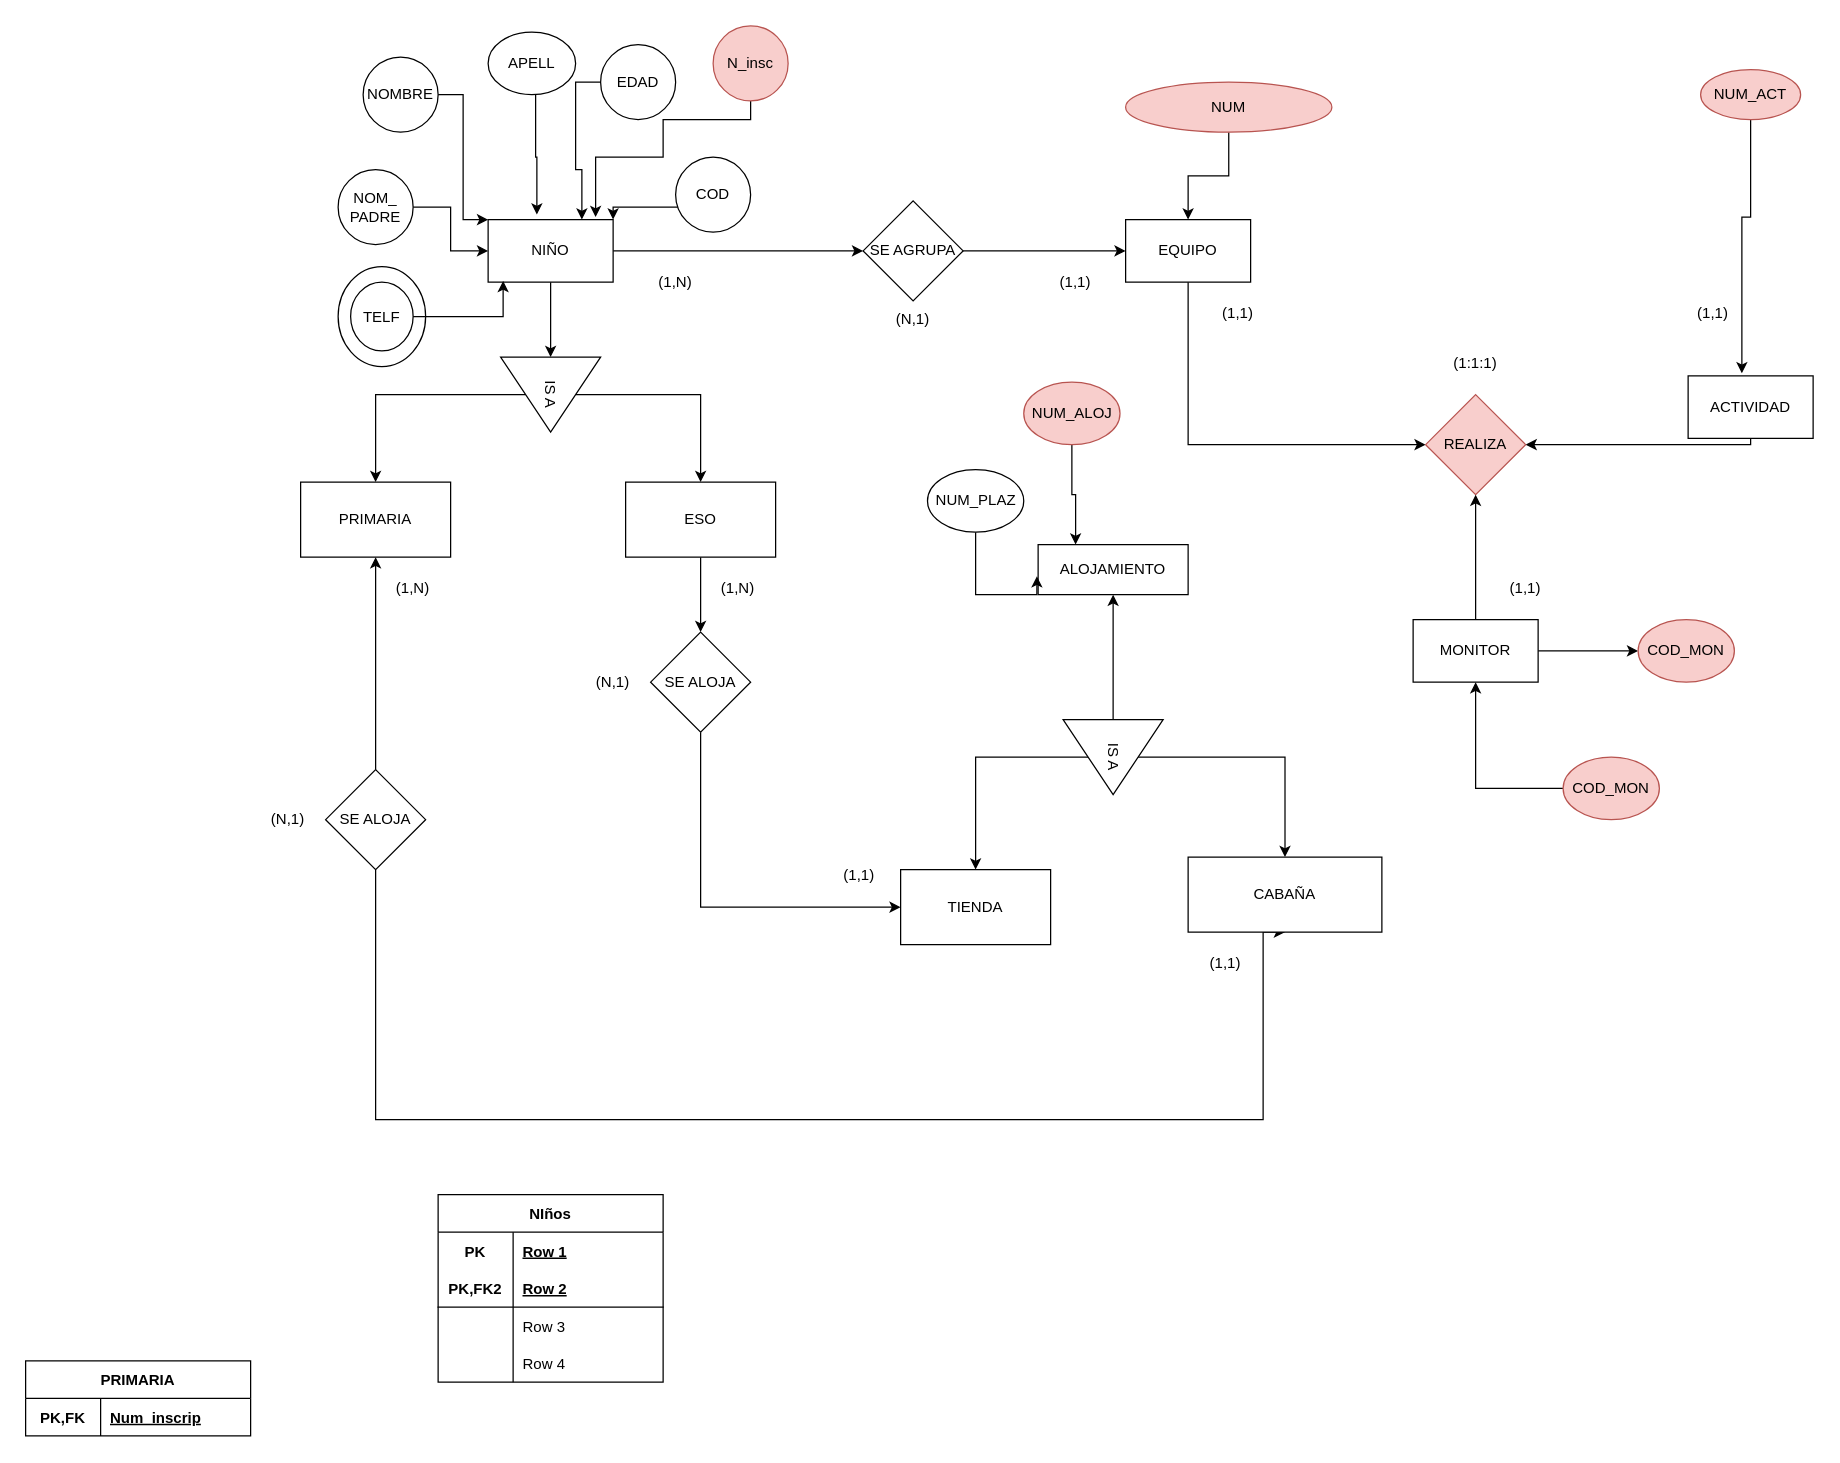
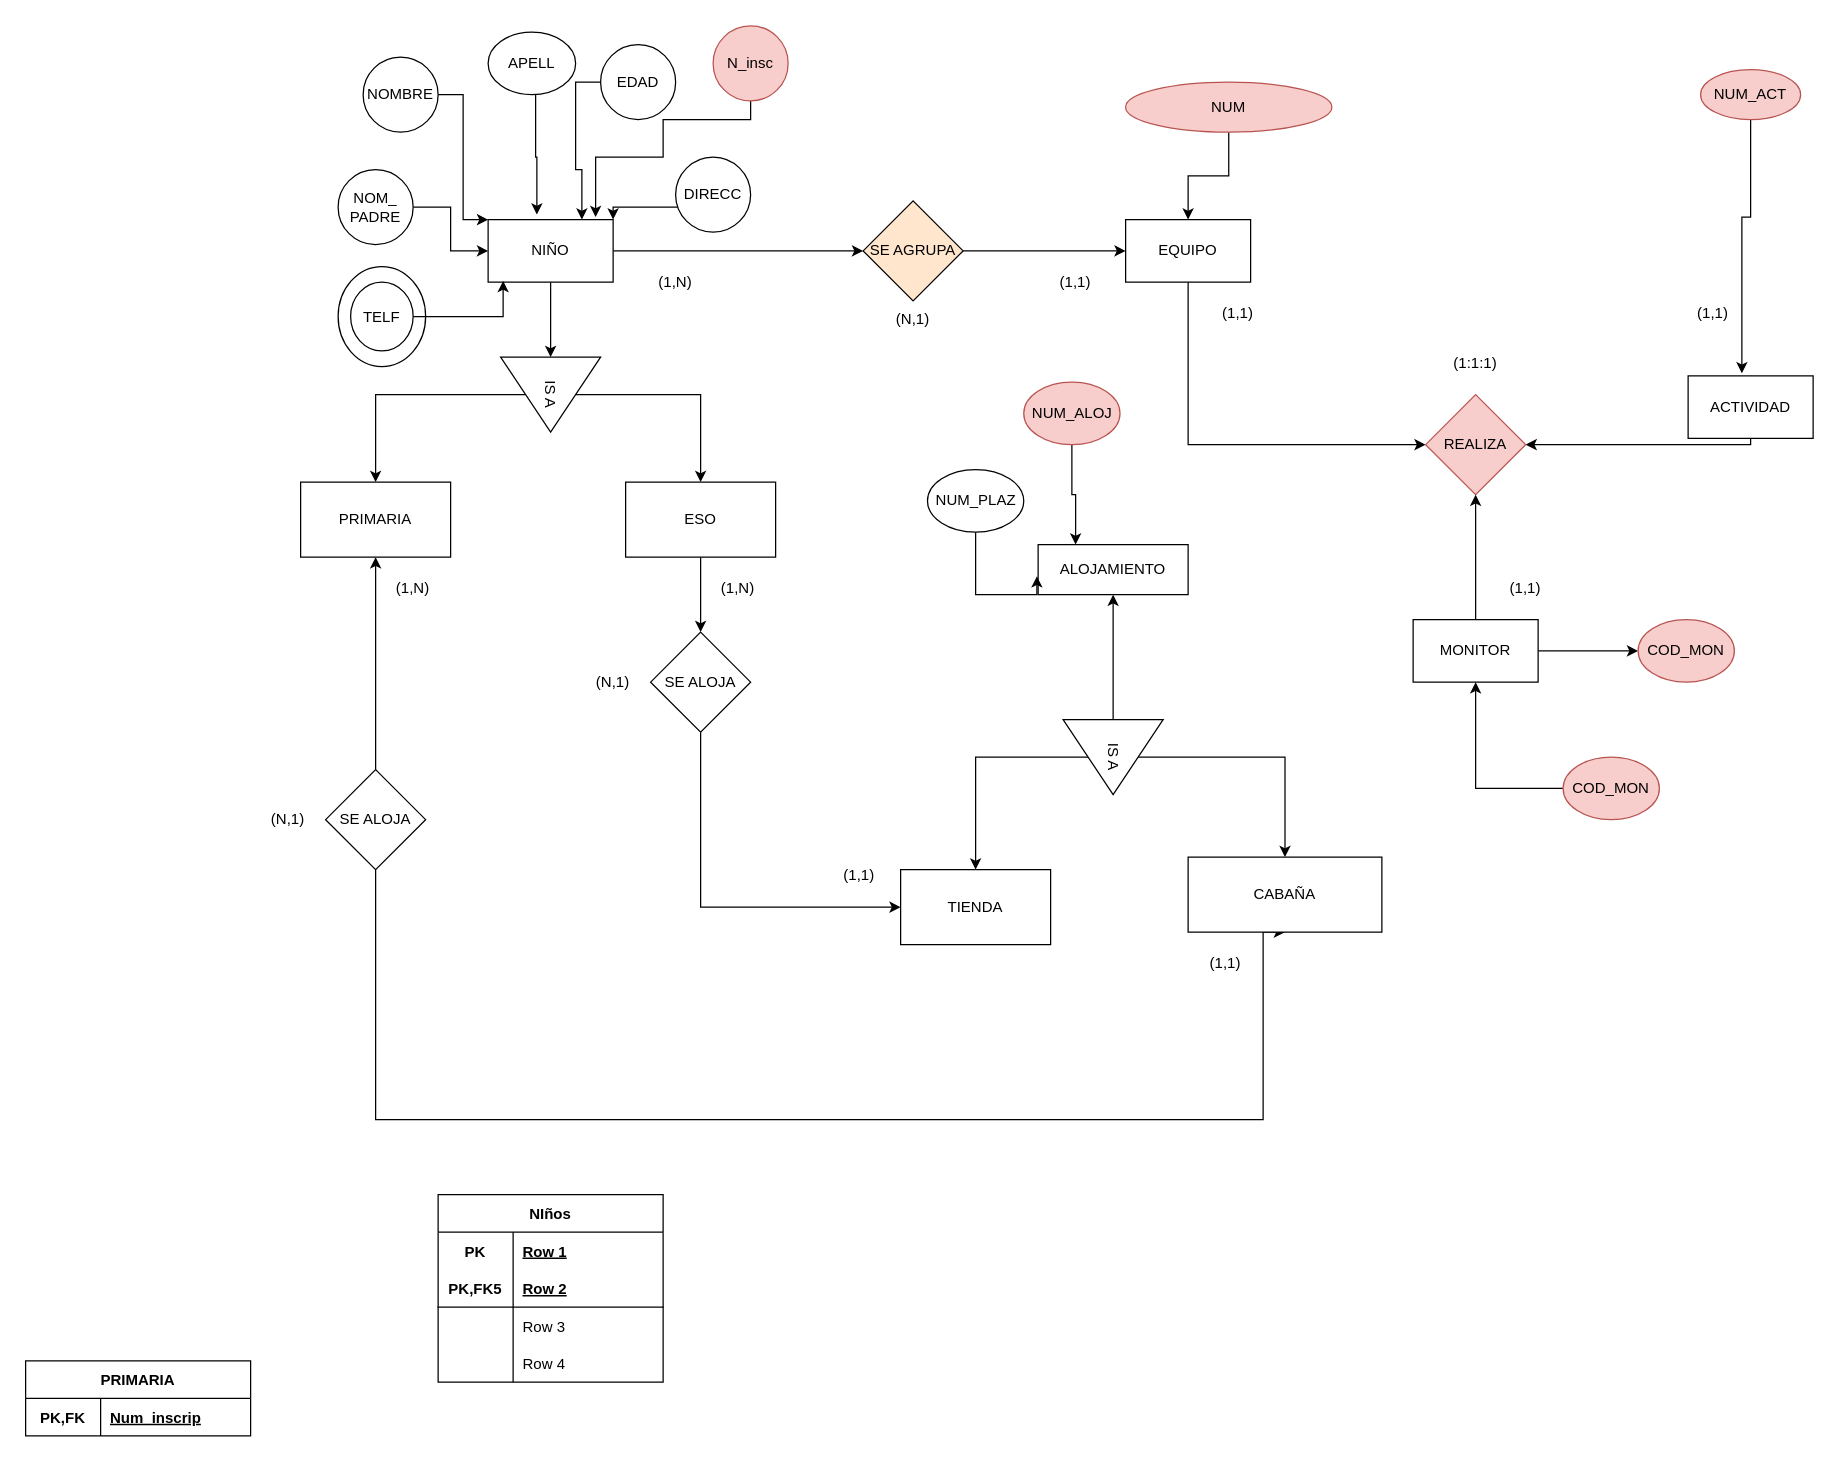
(713, 194) -> (713, 194)
(913, 251) -> (913, 251)
(475, 1289) -> (475, 1289)
